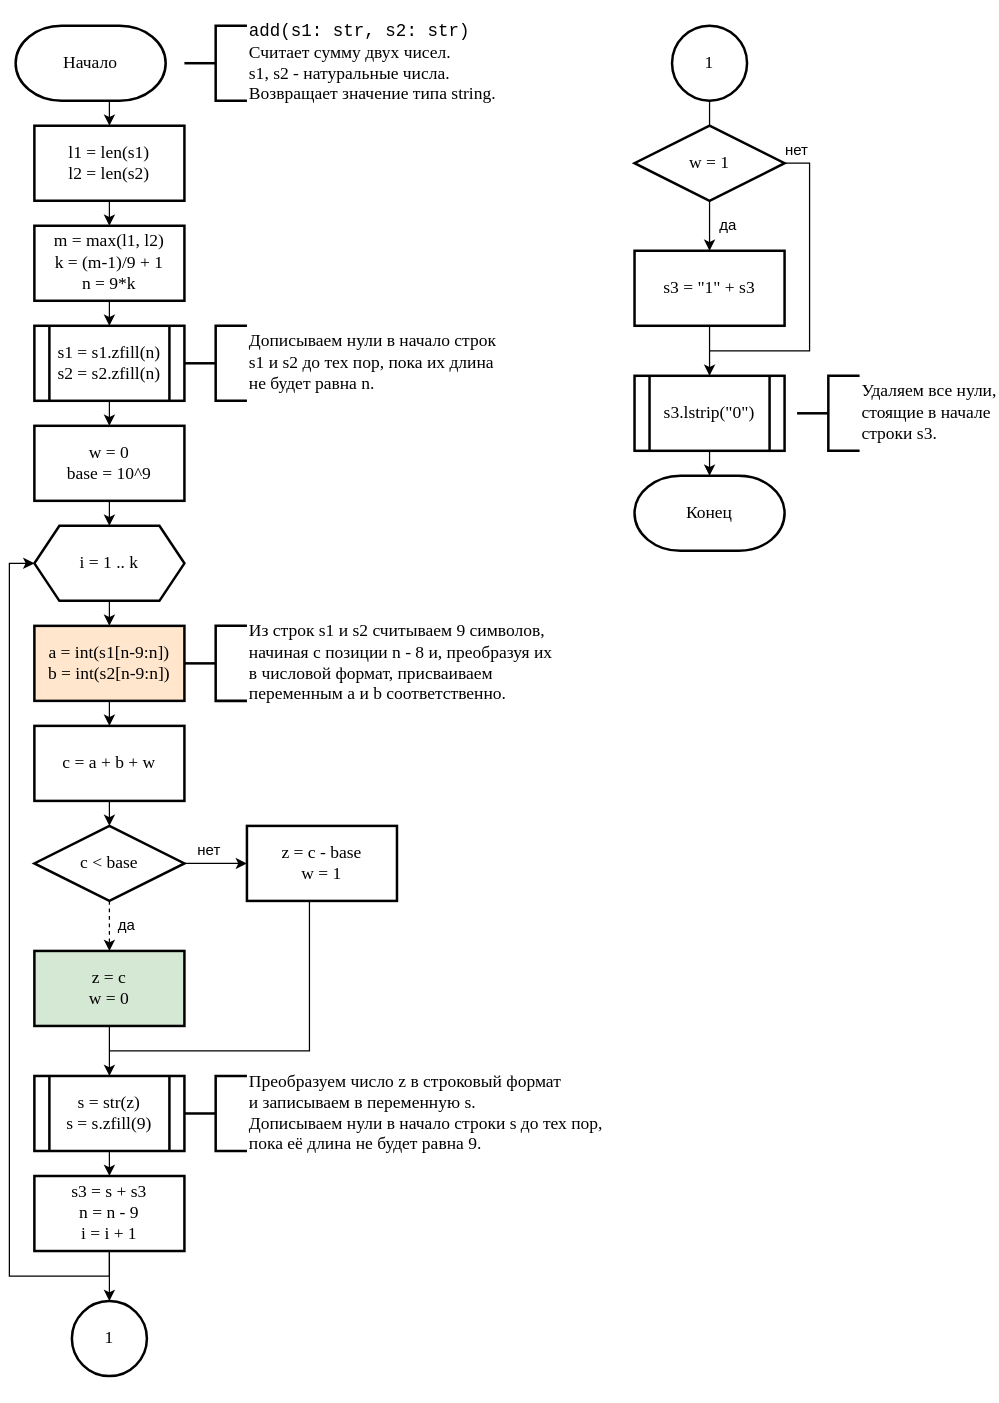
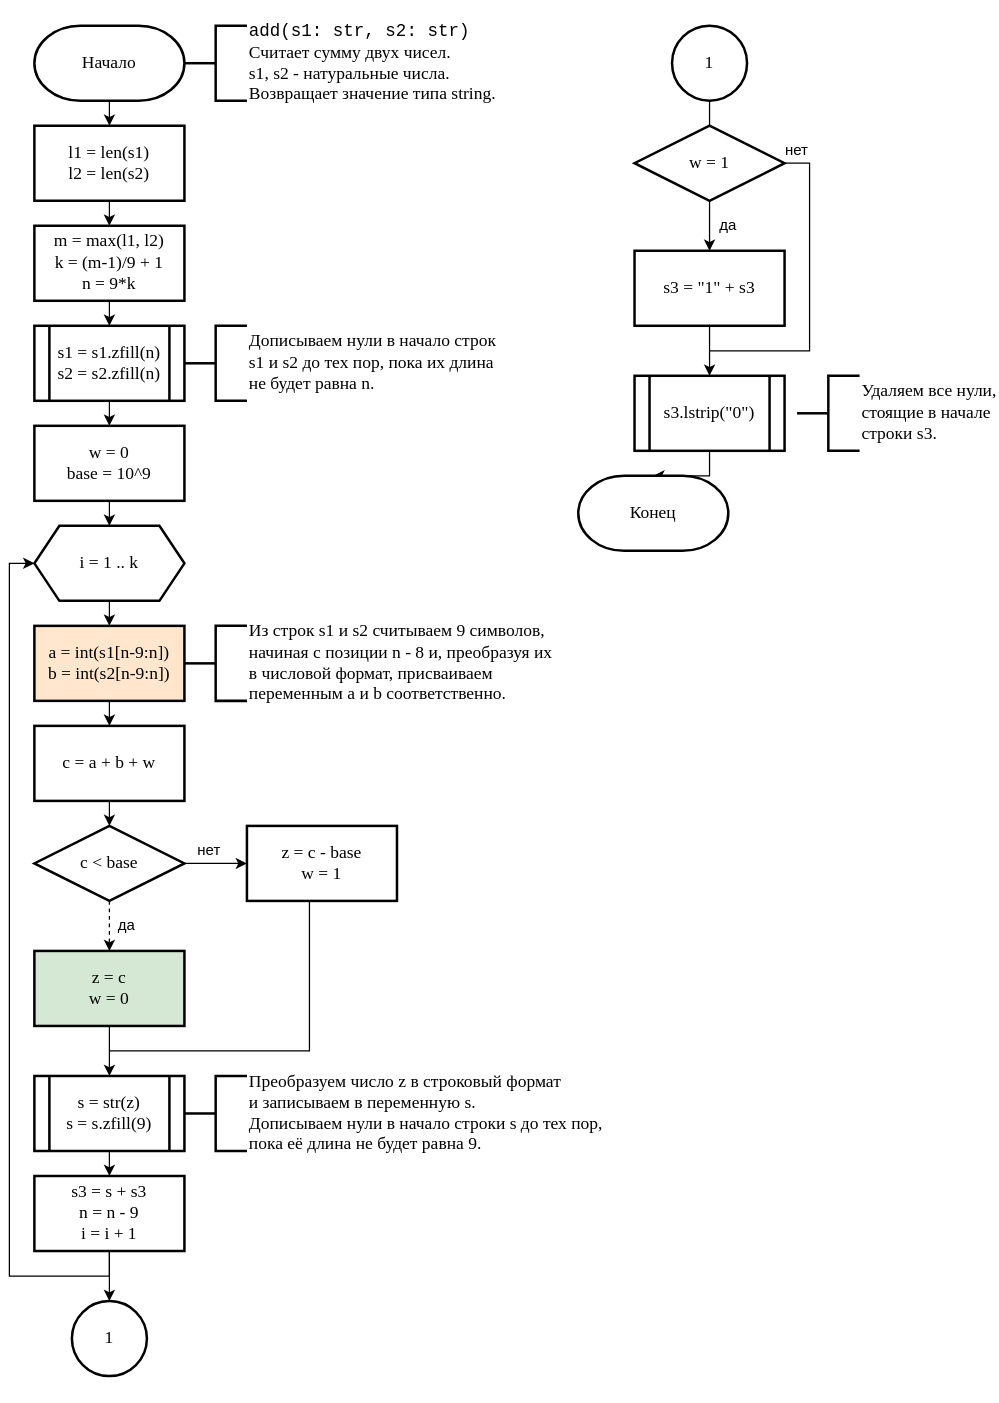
(91, 63) -> (109, 63)
(709, 513) -> (653, 513)
